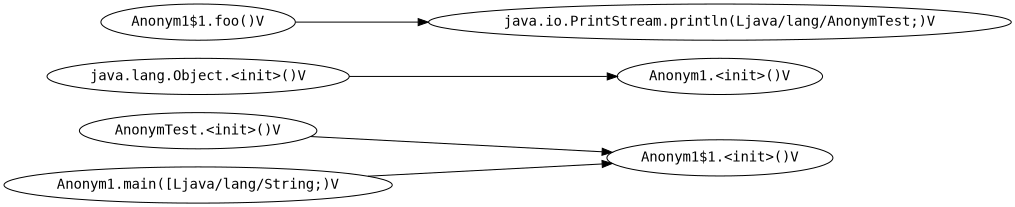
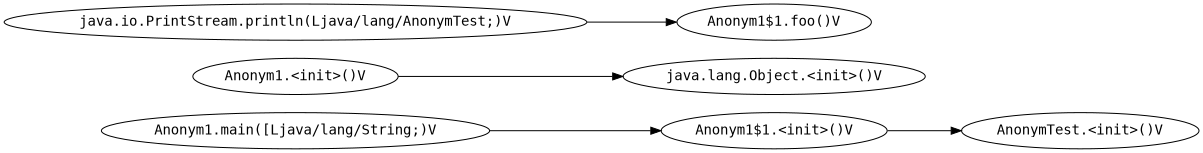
(357, 22) -> (627, 22)
(478, 76) -> (505, 76)
(456, 144) -> (919, 131)
